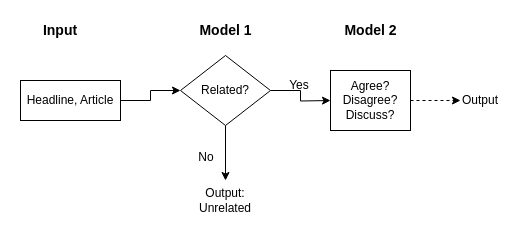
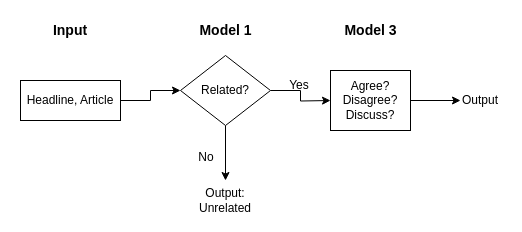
(61, 31) -> (71, 31)
(371, 31) -> (371, 31)
(433, 101) -> (433, 101)
